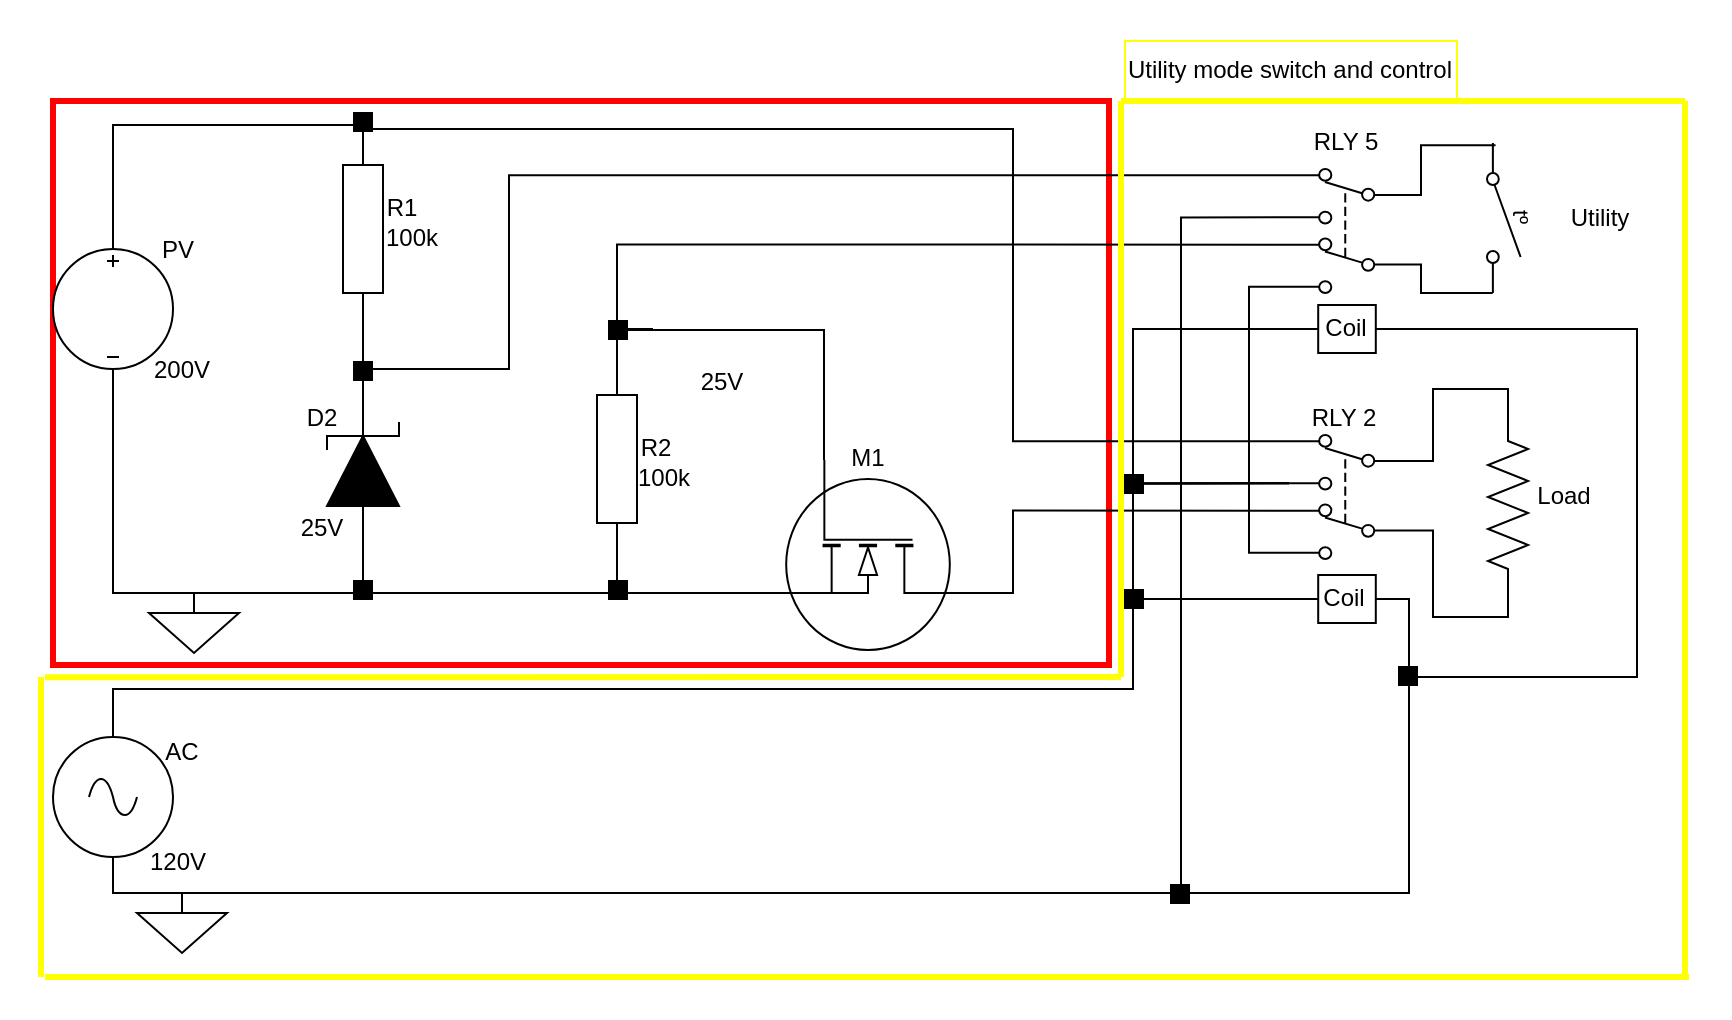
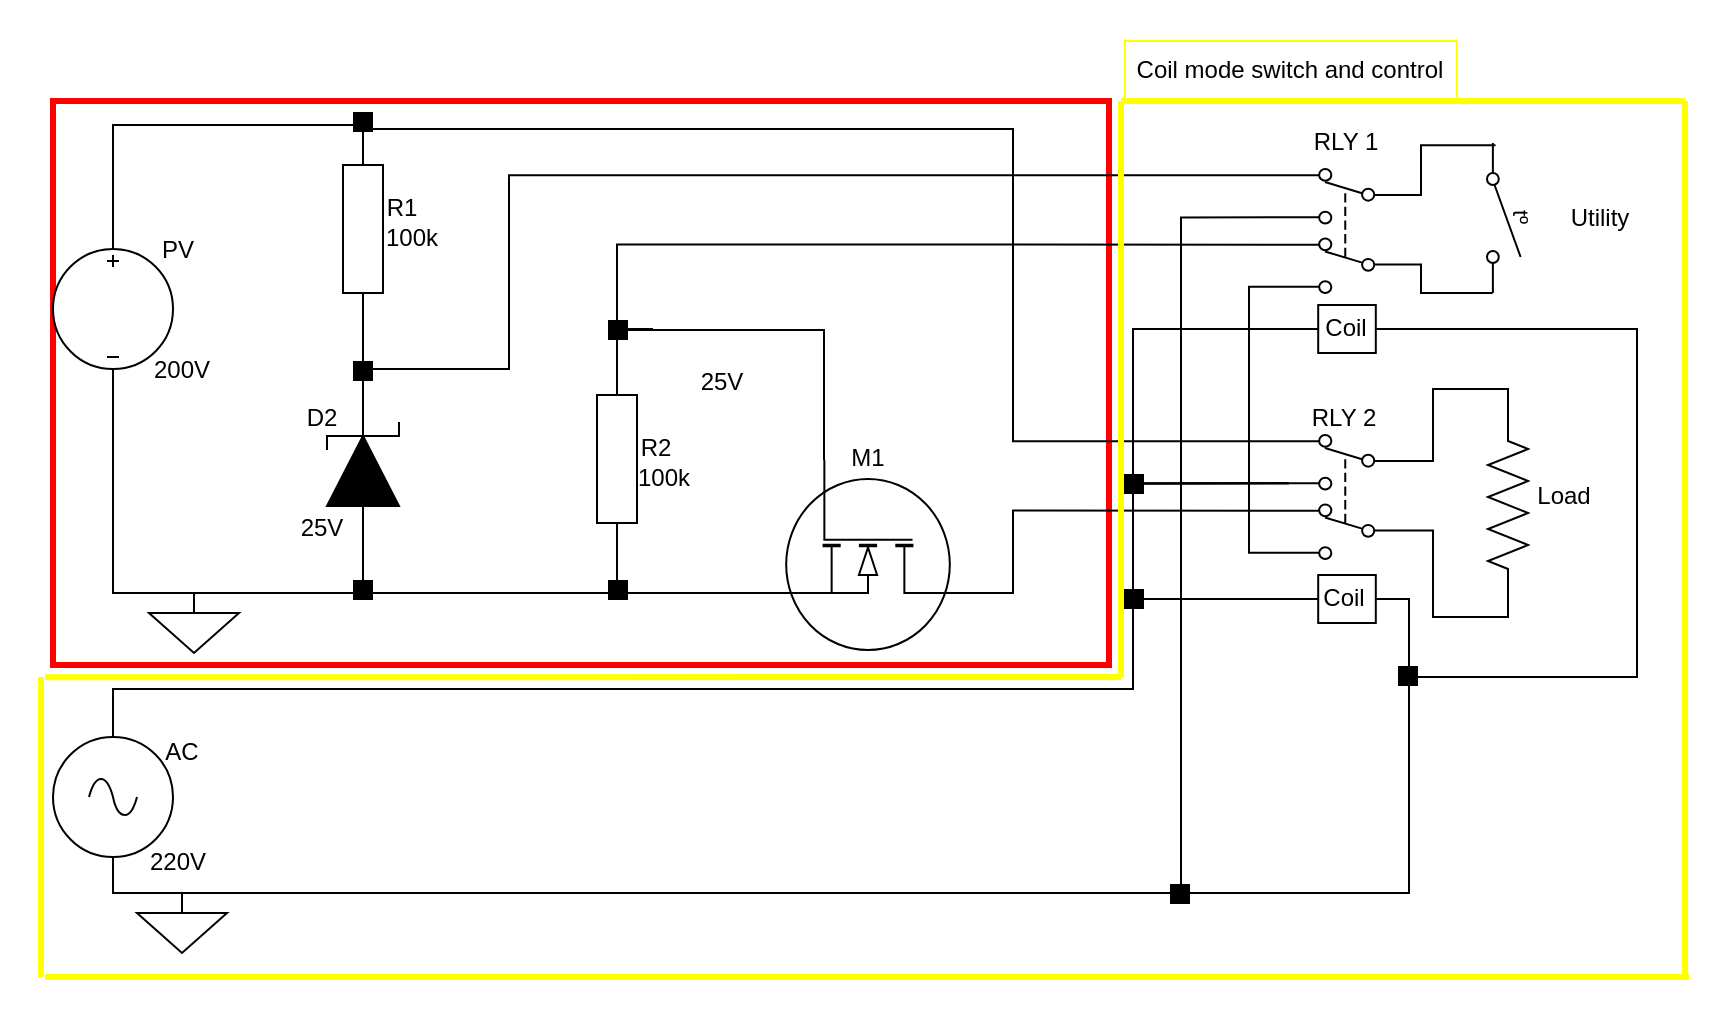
(1291, 71) -> (1291, 71)
(1347, 143) -> (1347, 143)
(179, 863) -> (179, 863)
